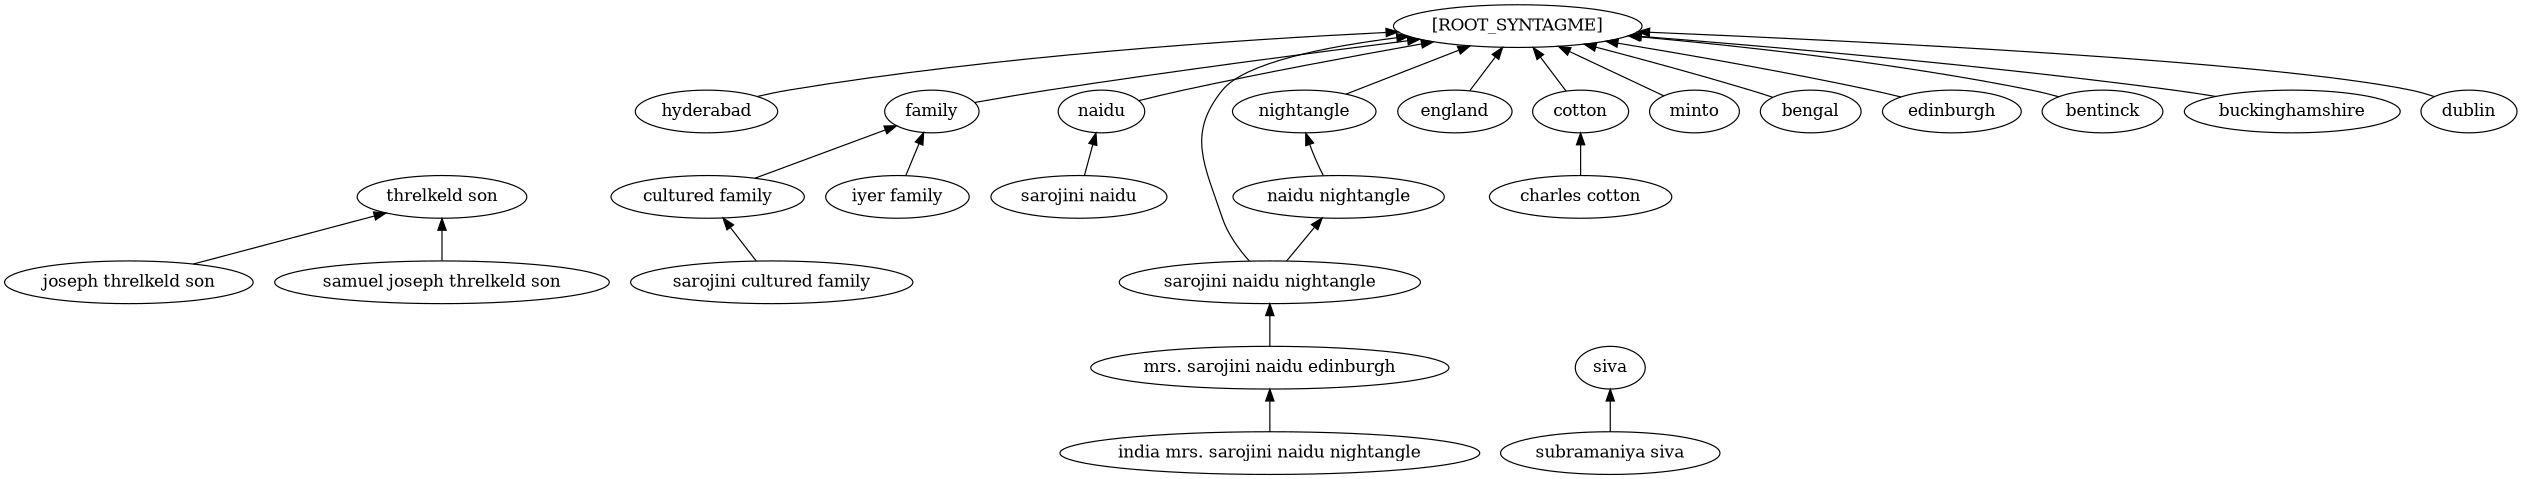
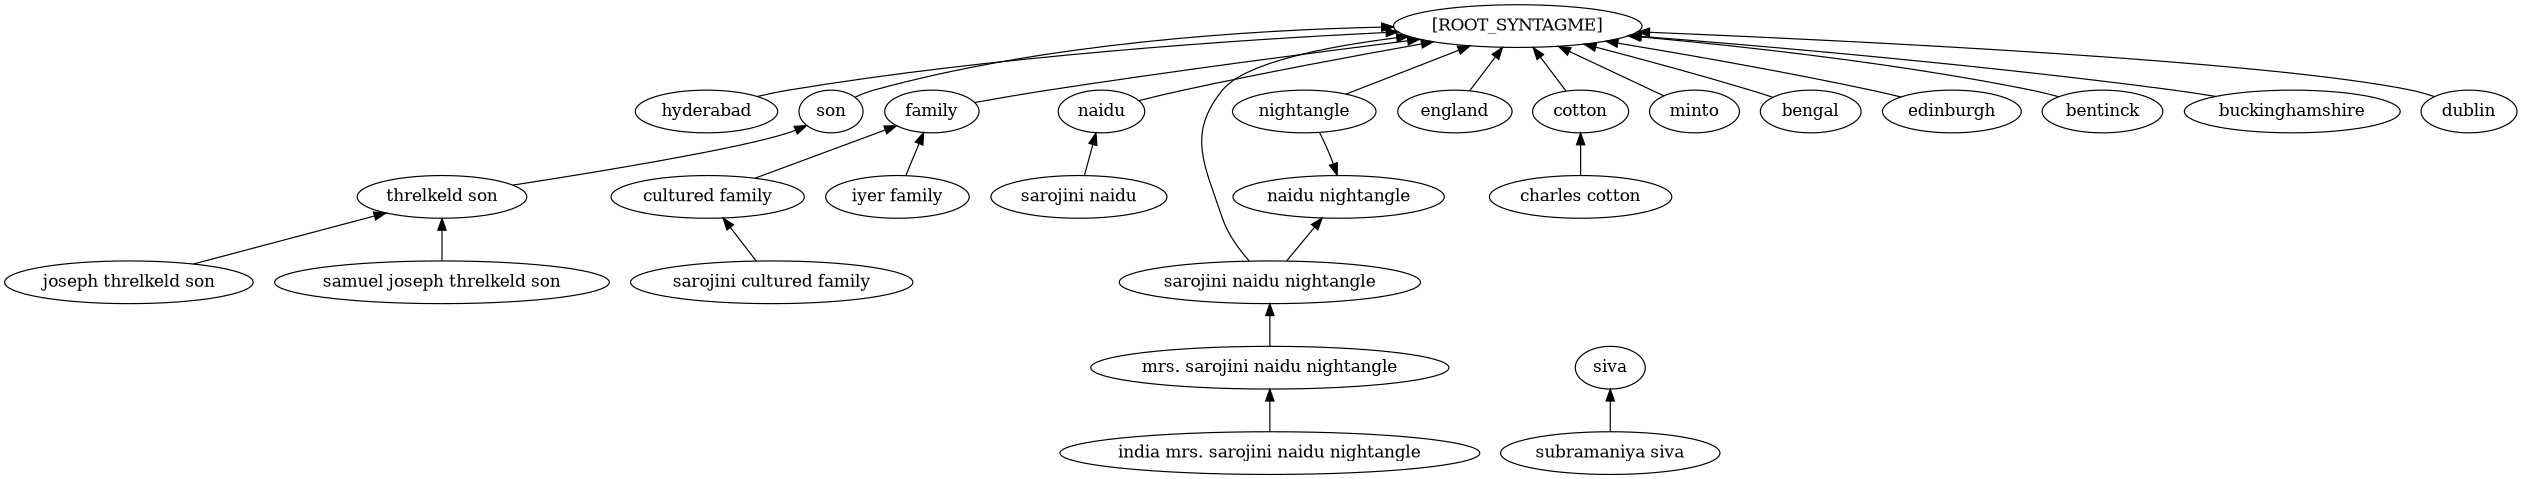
none -> (831, 111)
(1316, 160) -> (1327, 148)
(1270, 368) -> (1270, 368)
